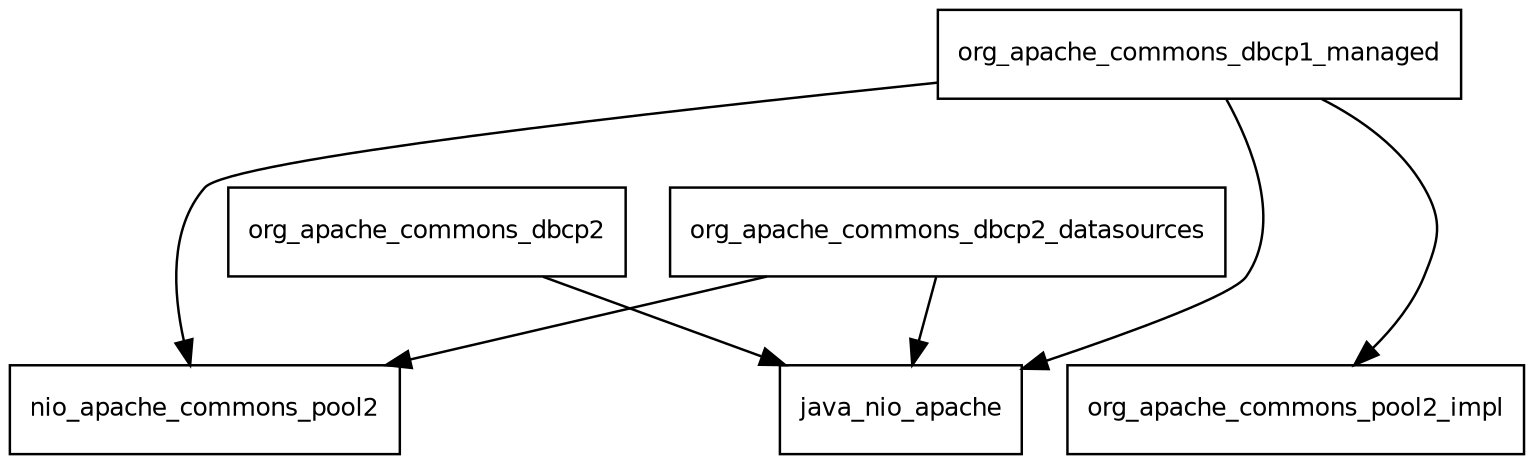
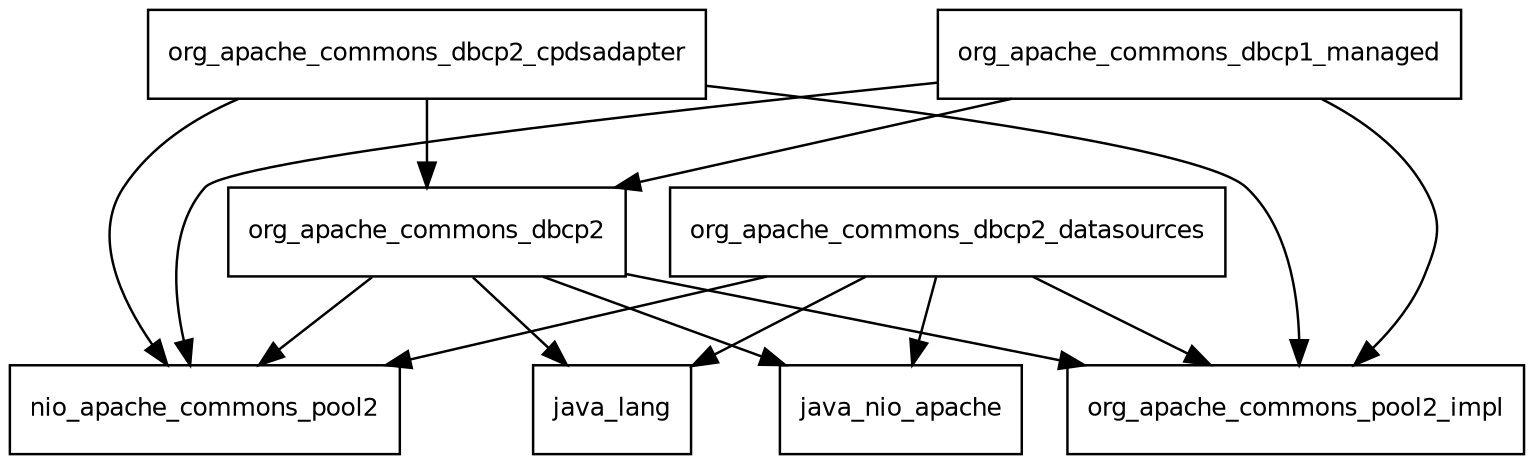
none -> (427, 54)
(1234, 286) -> (826, 140)
none -> (326, 313)
none -> (1110, 315)
none -> (843, 317)
none -> (612, 410)
